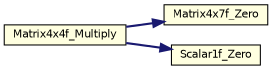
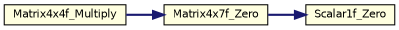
(143, 45) -> (282, 15)
